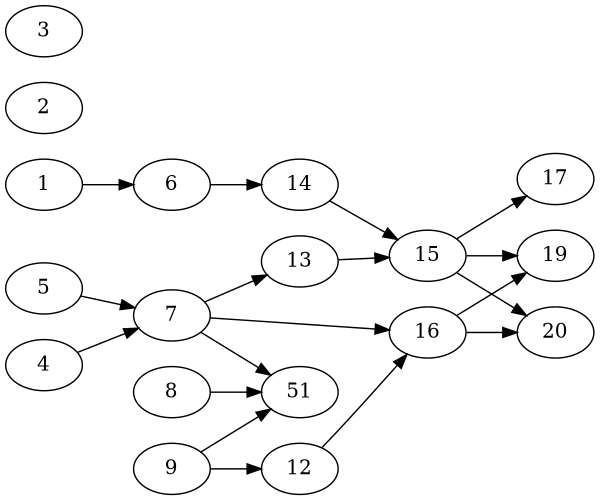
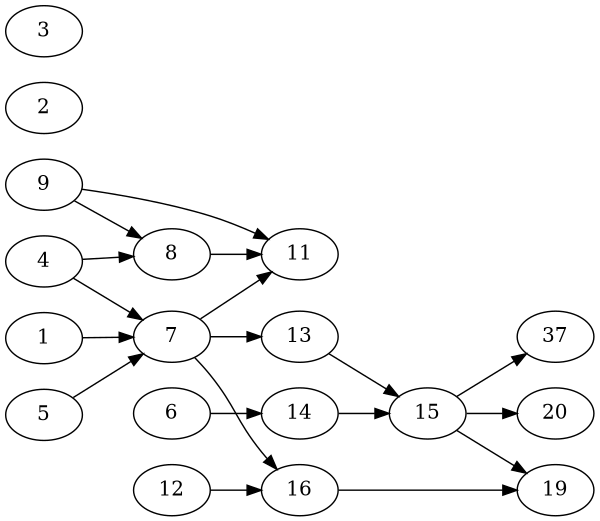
(556, 179) -> (556, 337)
(101, 185) -> (101, 338)
none -> (101, 258)
(485, 332) -> none
(300, 392) -> (300, 254)
(229, 469) -> (102, 216)
